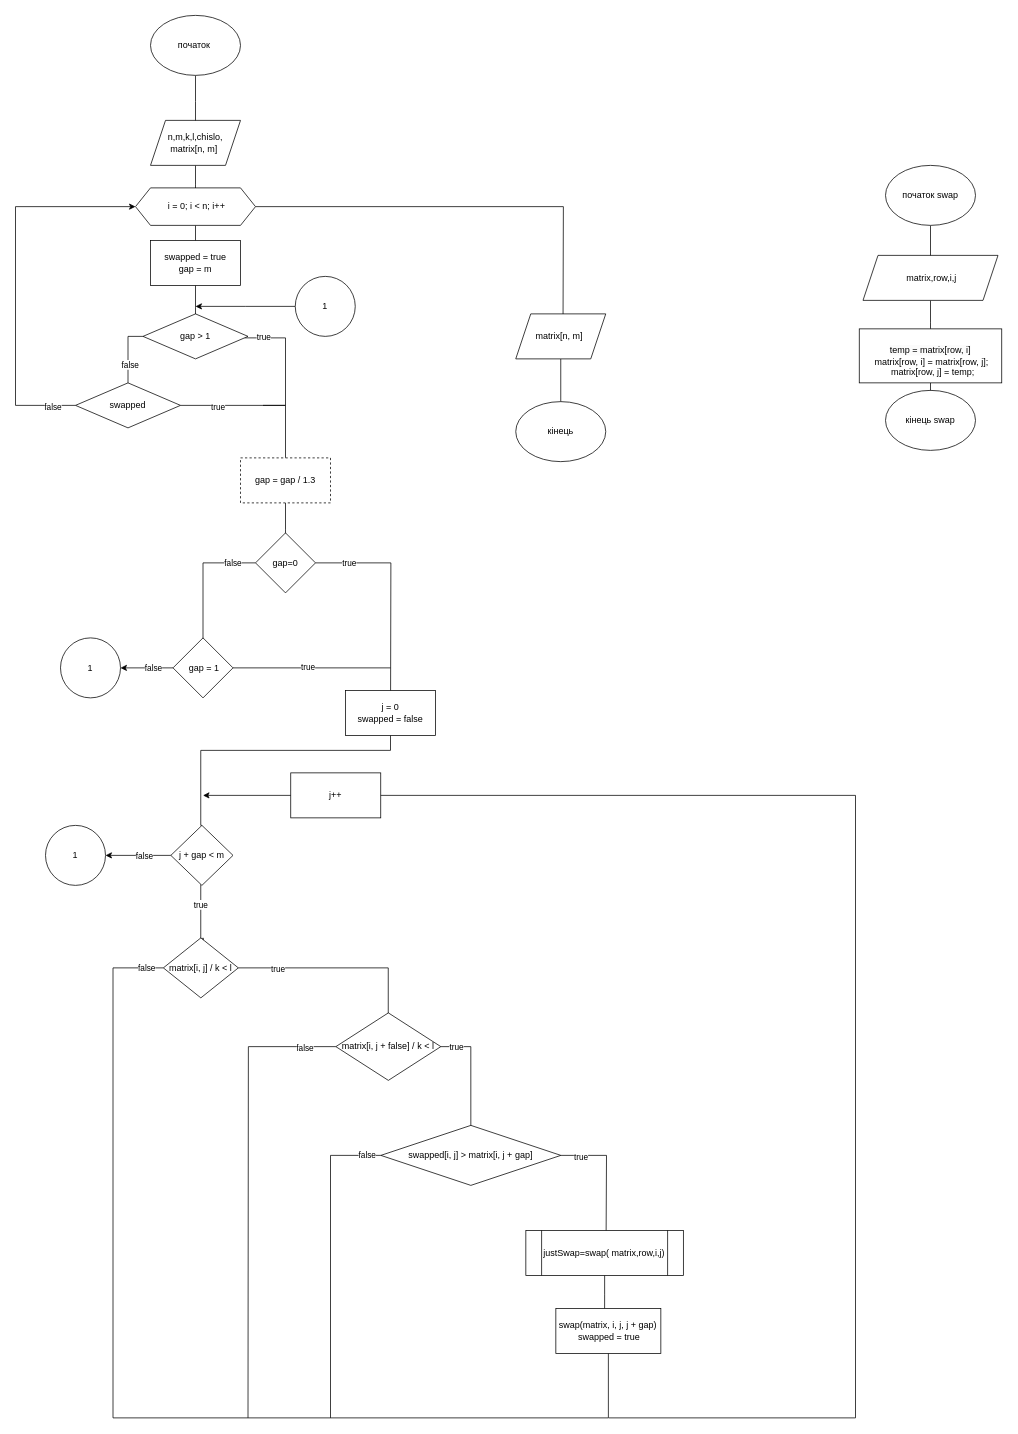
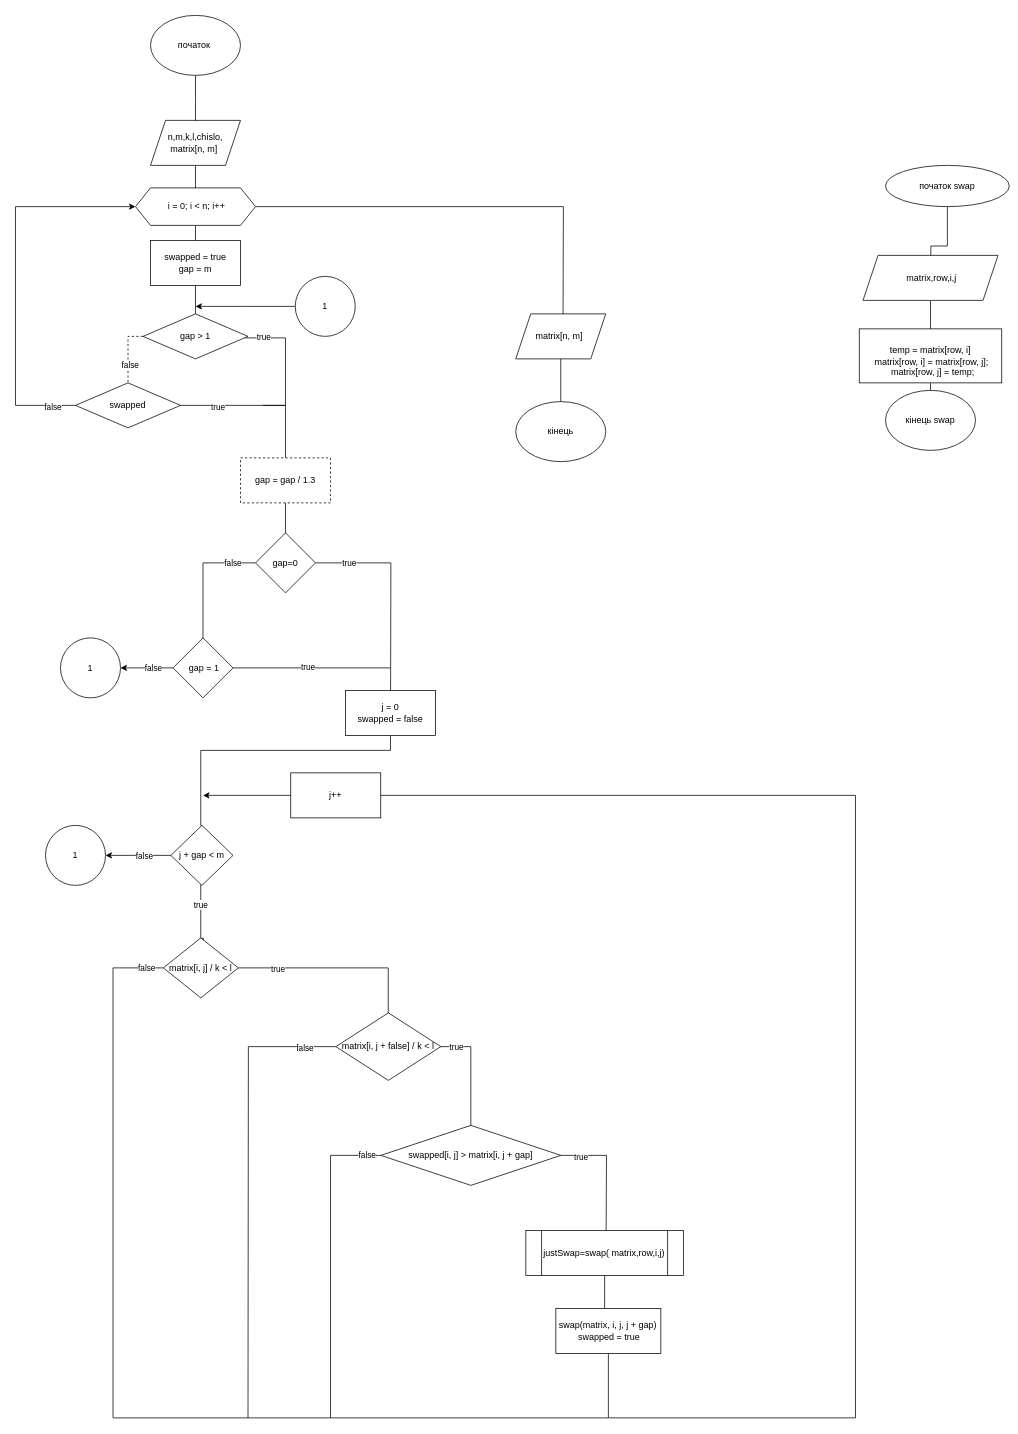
(930, 195) -> (947, 186)
(128, 339) -> (128, 339)
